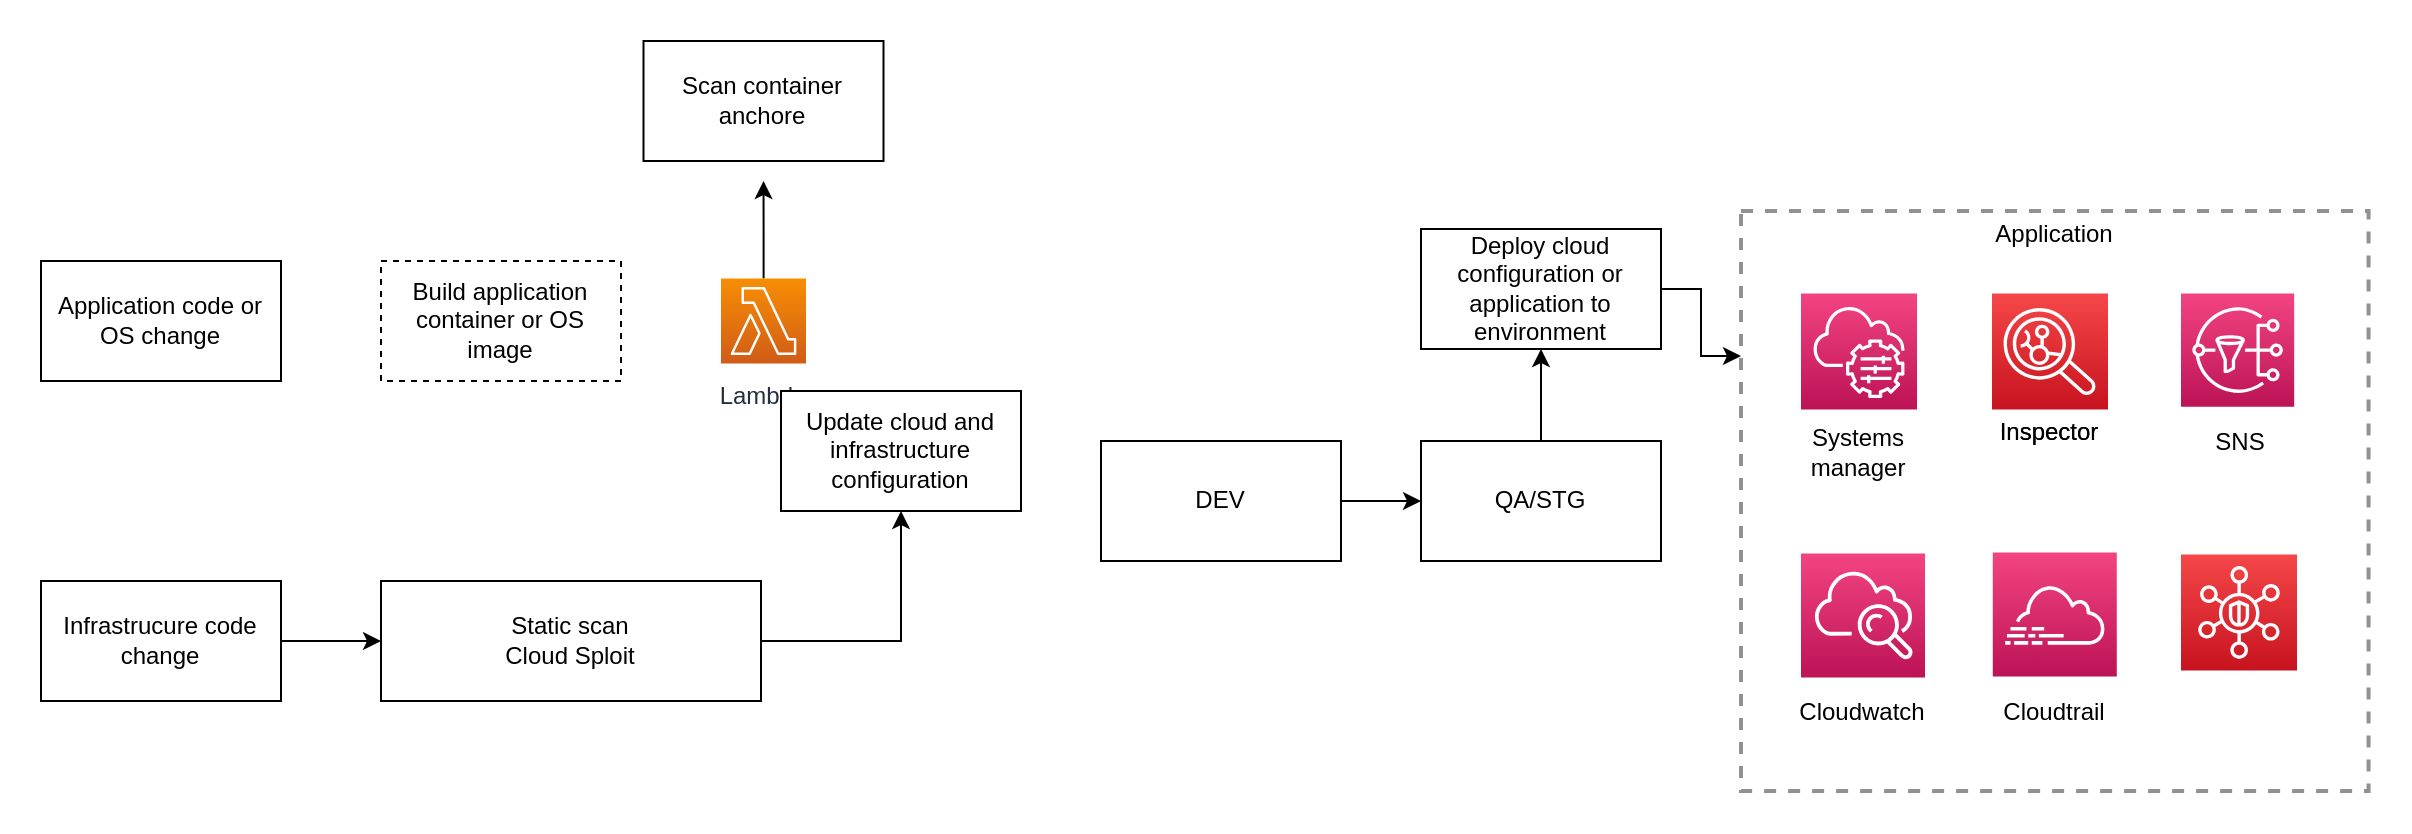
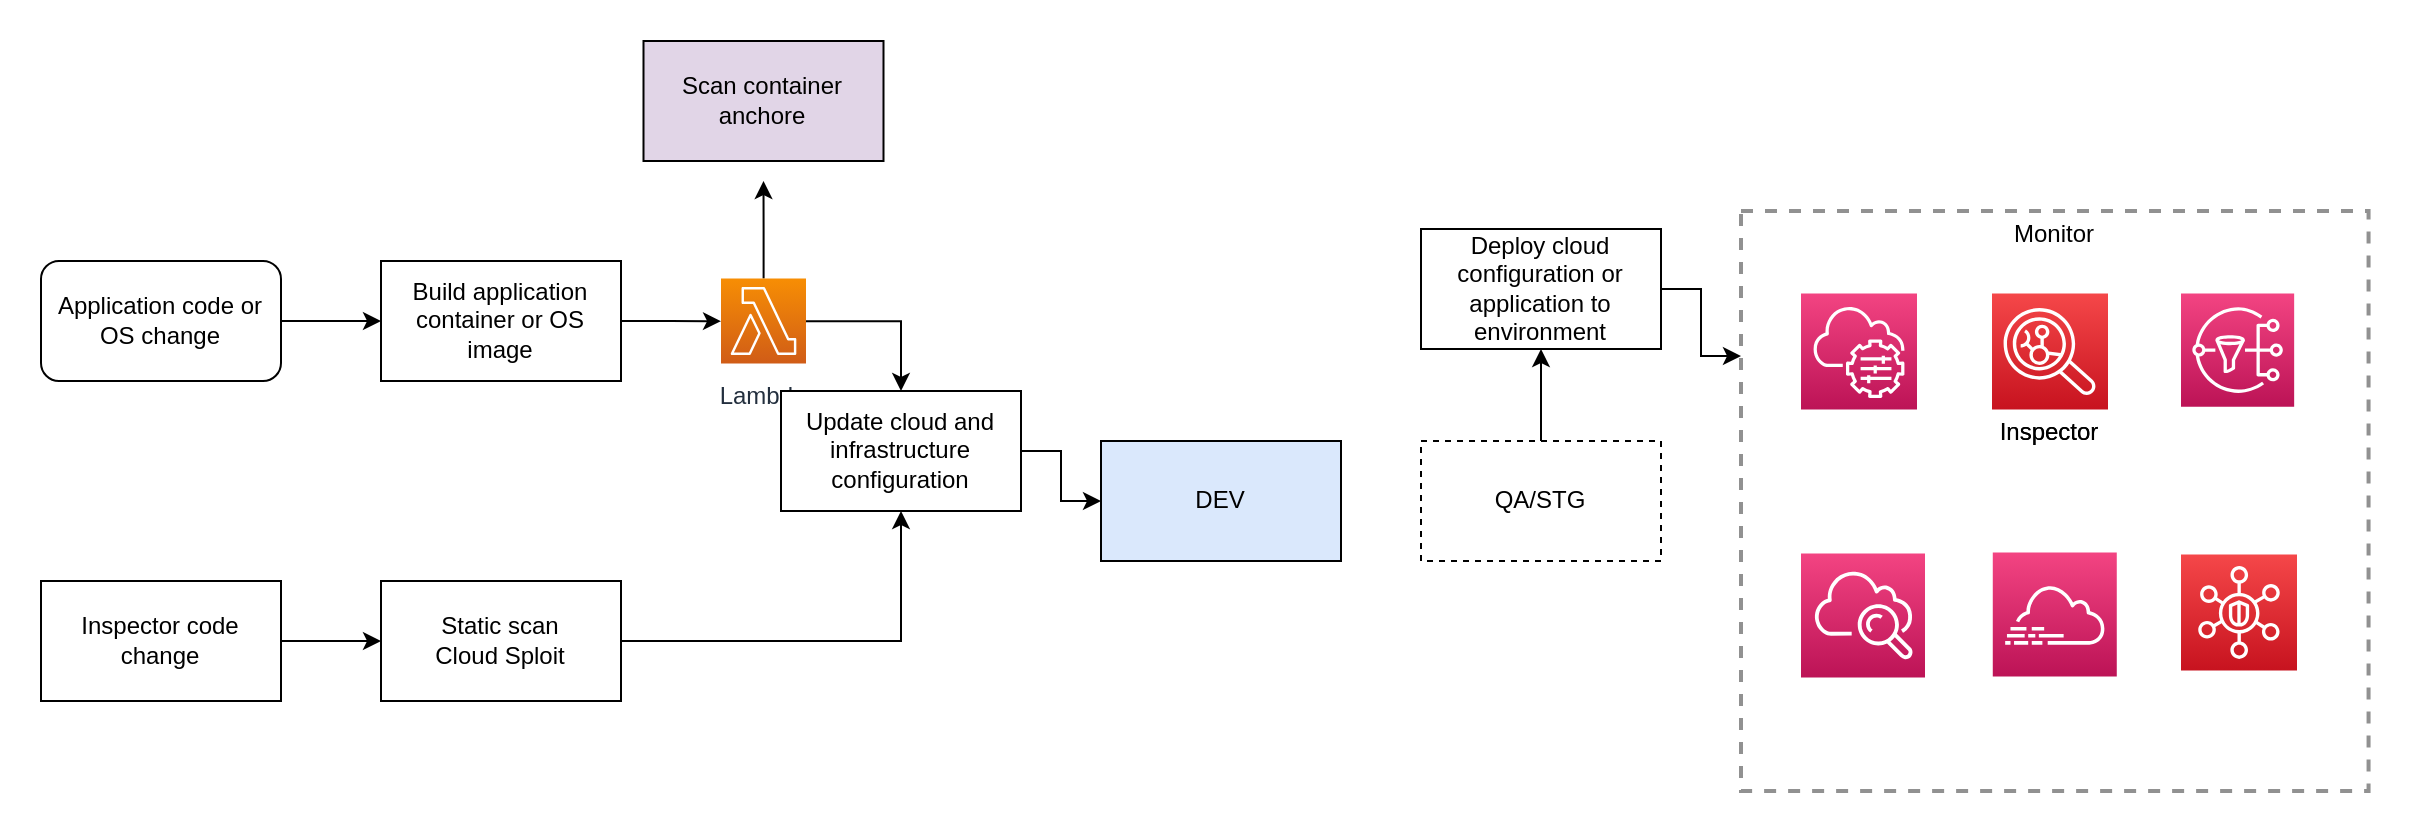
(764, 101) -> (764, 101)
(2055, 235) -> (2055, 235)
(161, 321) -> (161, 321)
none -> (324, 321)
(501, 321) -> (501, 321)
none -> (664, 321)
none -> (882, 321)
(2241, 443) -> none
(1859, 454) -> none
none -> (1061, 469)
(1221, 501) -> (1221, 501)
(1374, 501) -> none
(1541, 501) -> (1541, 501)
(161, 641) -> (161, 641)
(571, 641) -> (501, 641)
(2055, 713) -> none
(1863, 714) -> none
